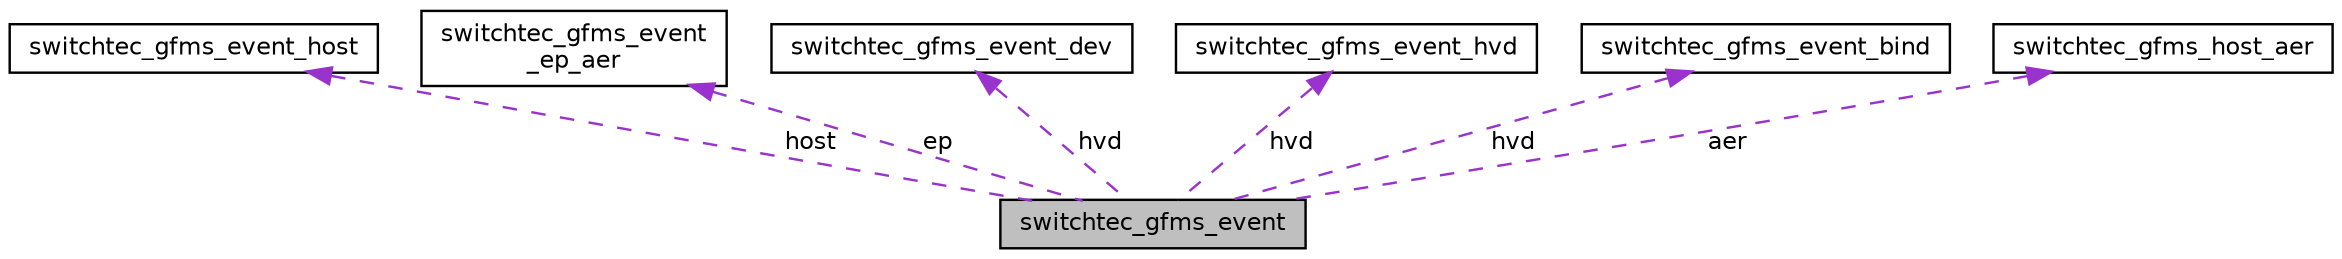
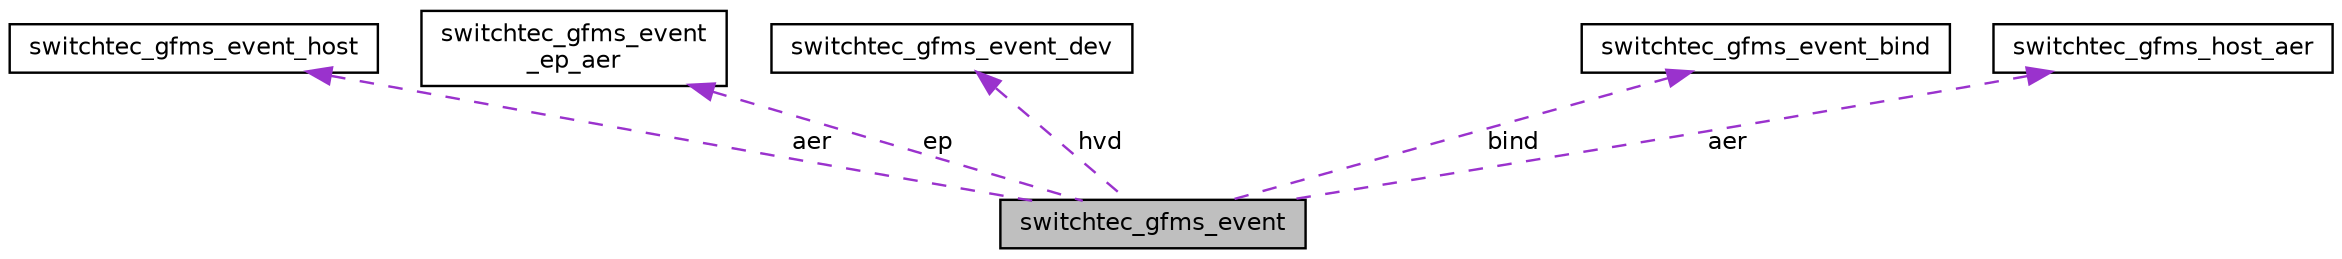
(1356, 48) -> none
(808, 143) -> (808, 143)
(1510, 143) -> (1510, 143)
